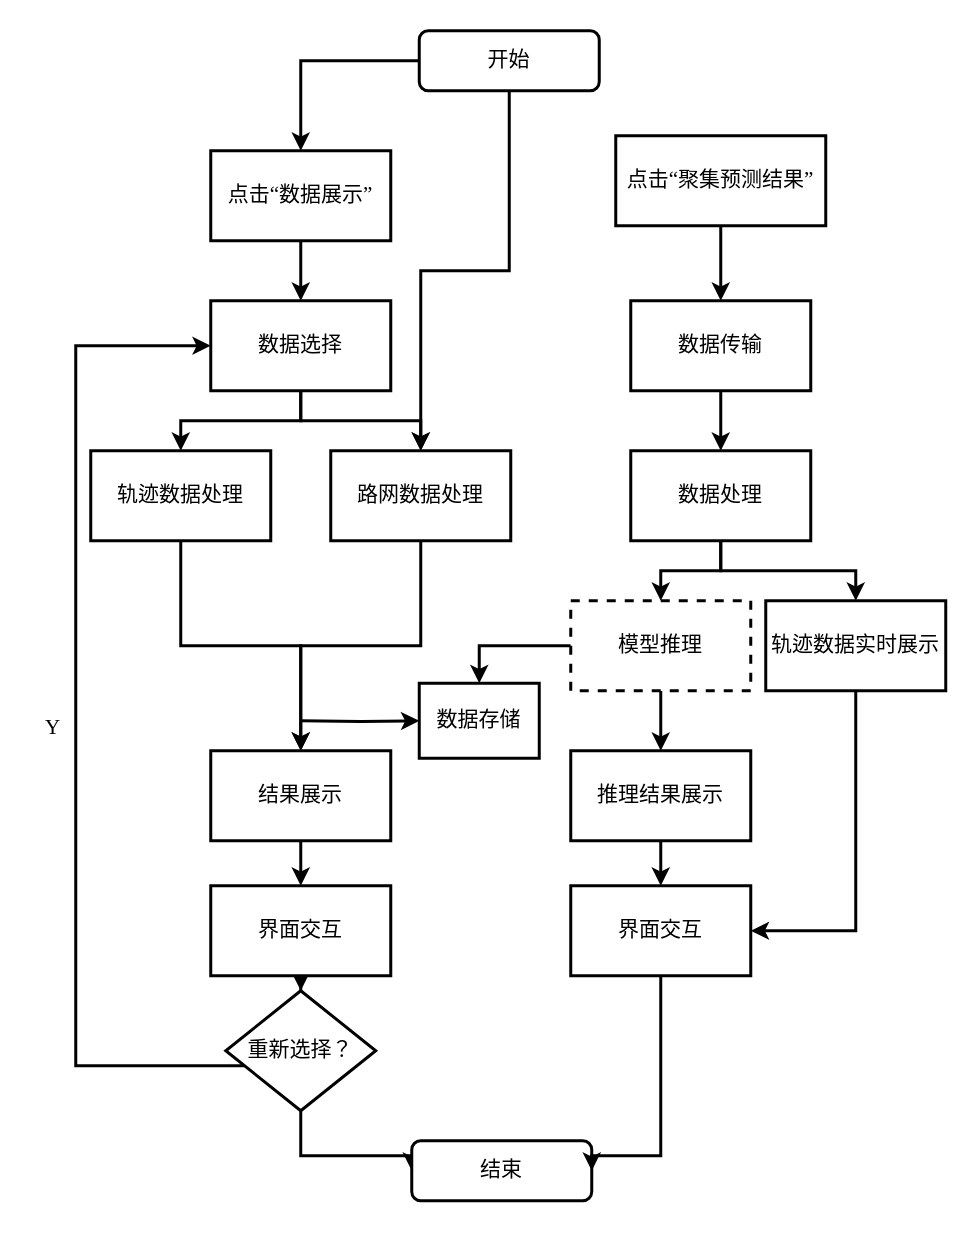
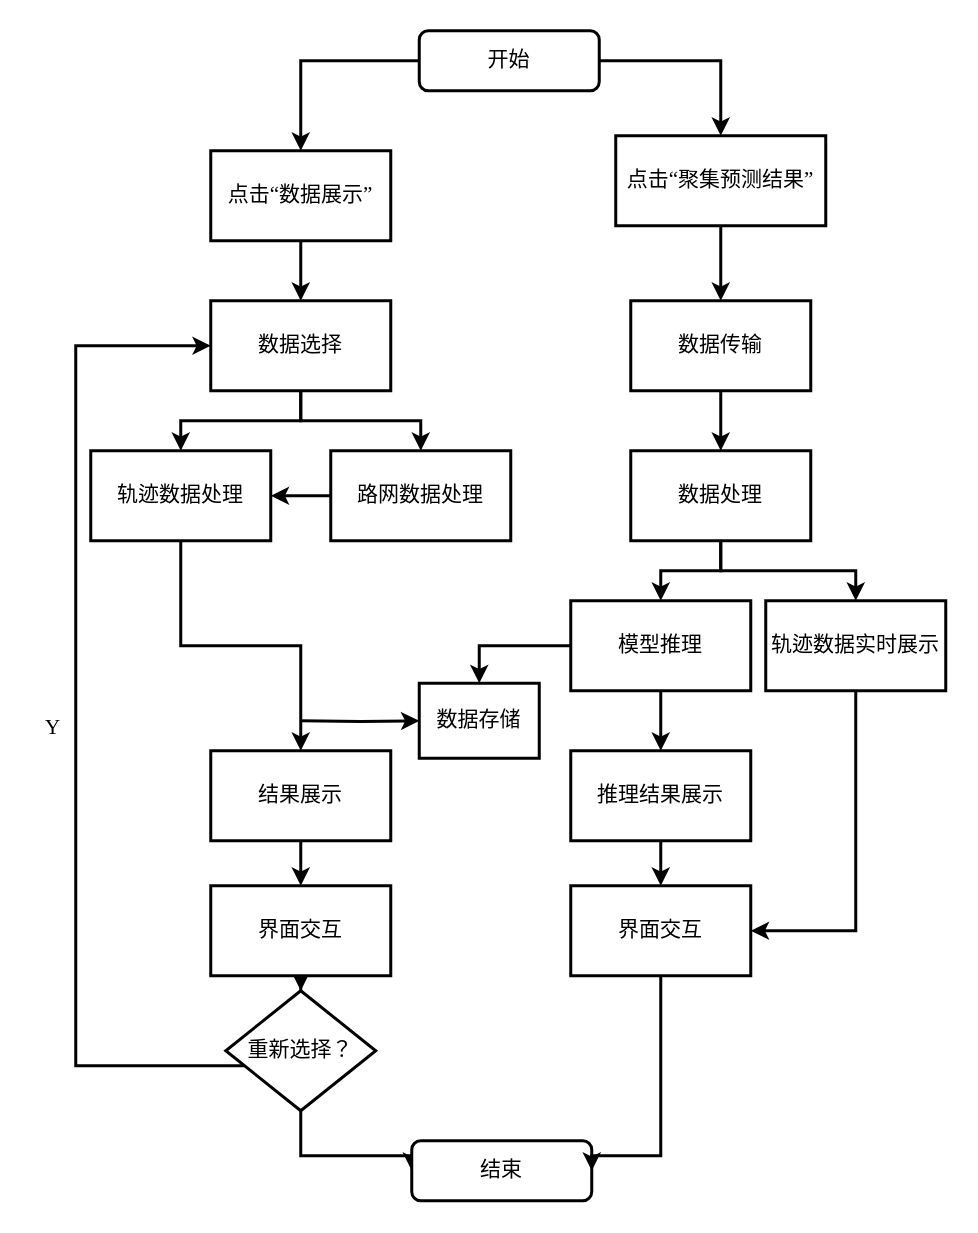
(481, 271) -> (691, 61)
(415, 646) -> (306, 496)
(661, 646) -> (661, 646)
